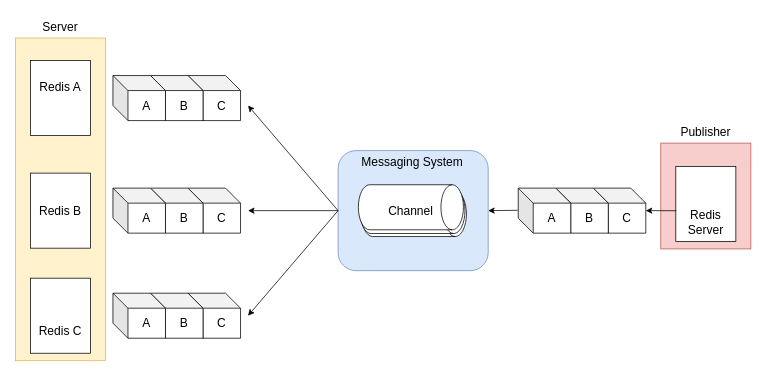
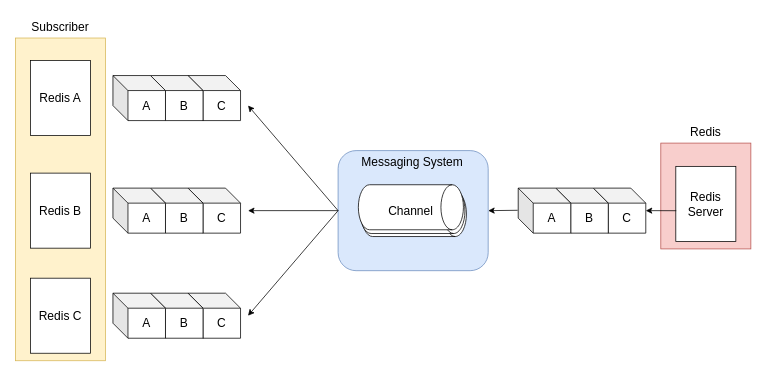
(60, 27) -> (60, 27)
(60, 87) -> (60, 98)
(705, 132) -> (705, 132)
(705, 222) -> (705, 204)
(60, 330) -> (60, 315)
